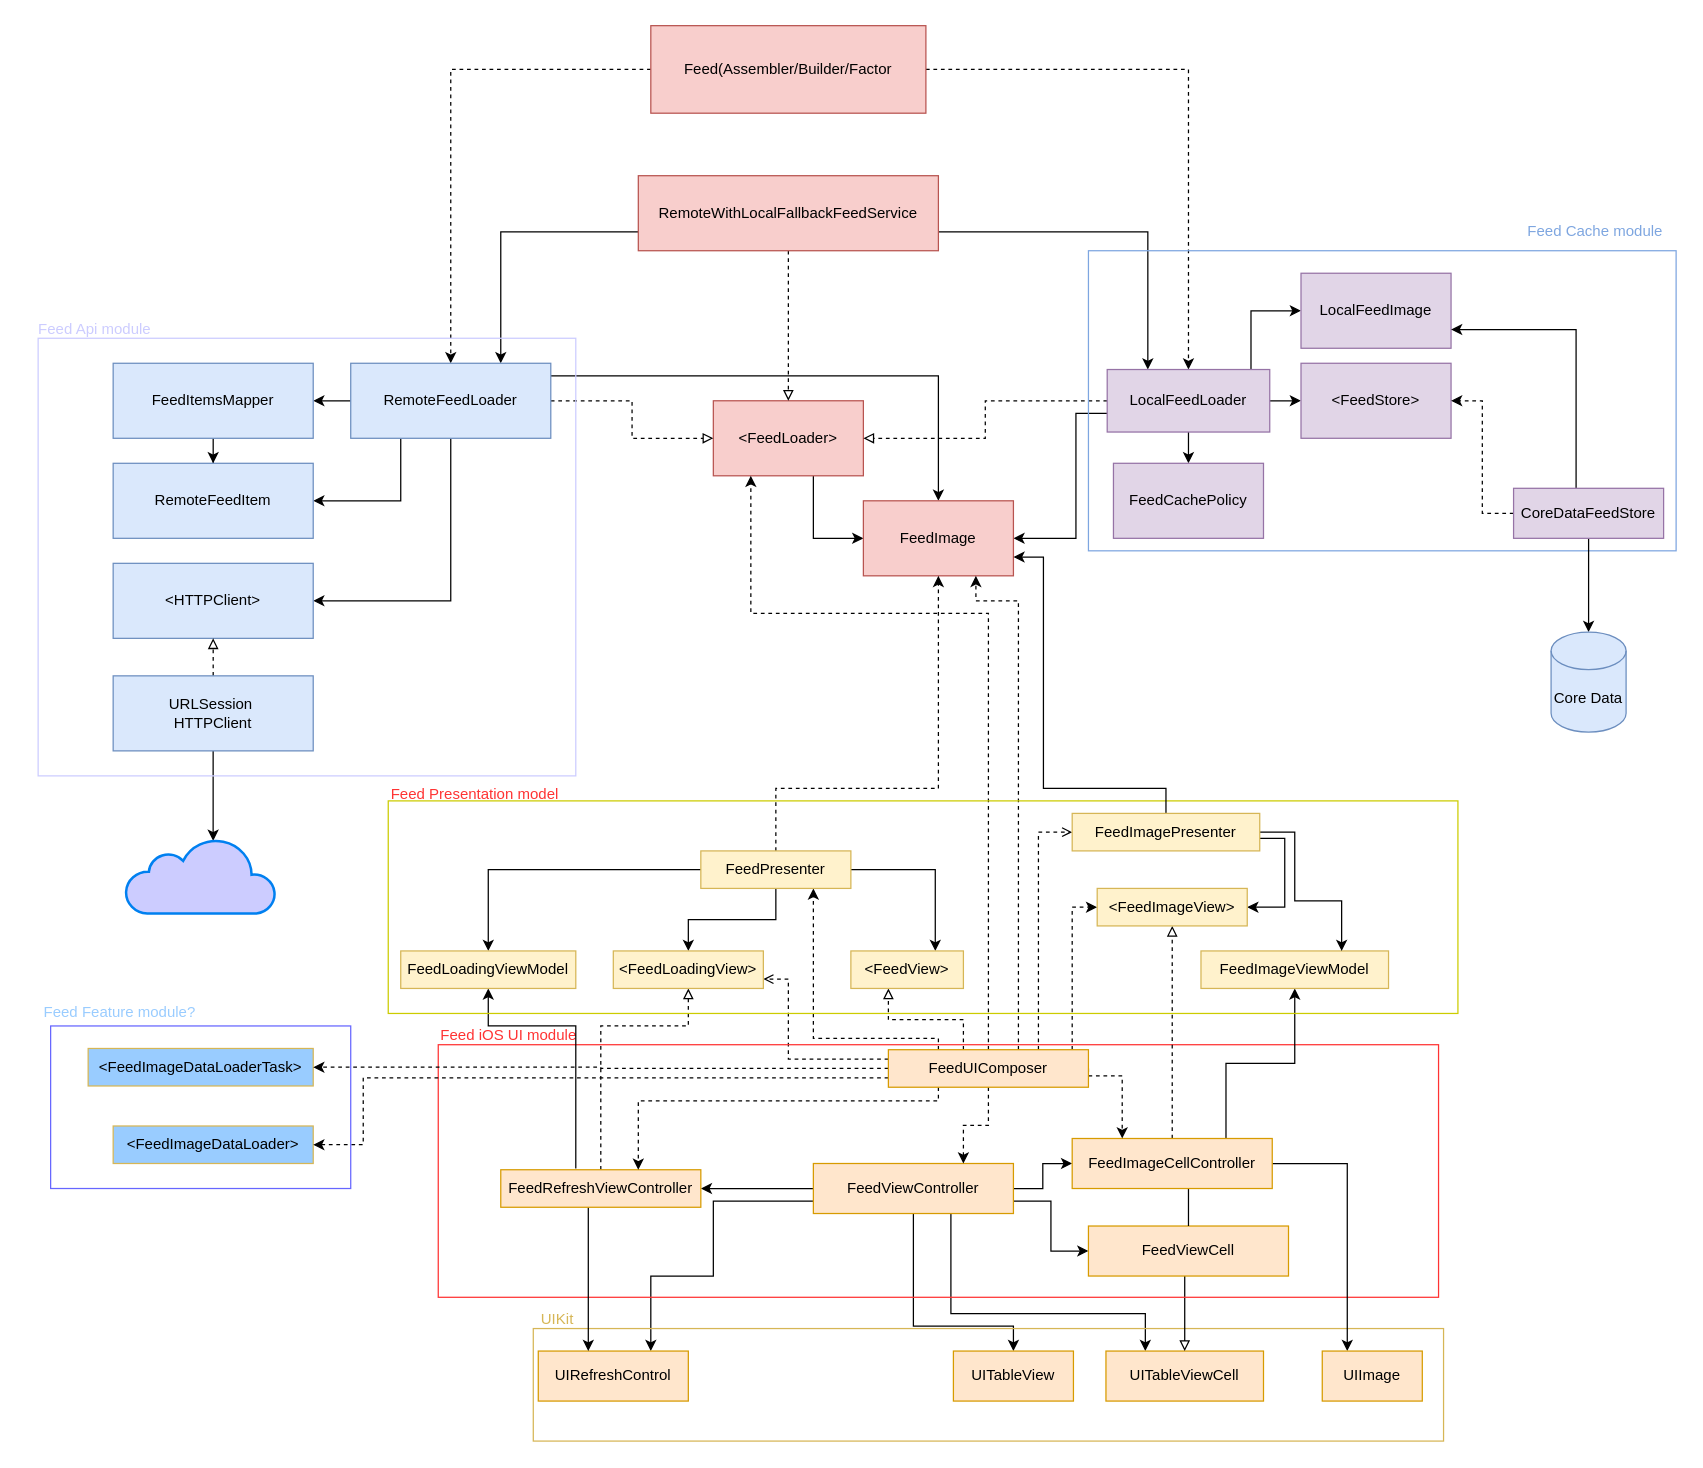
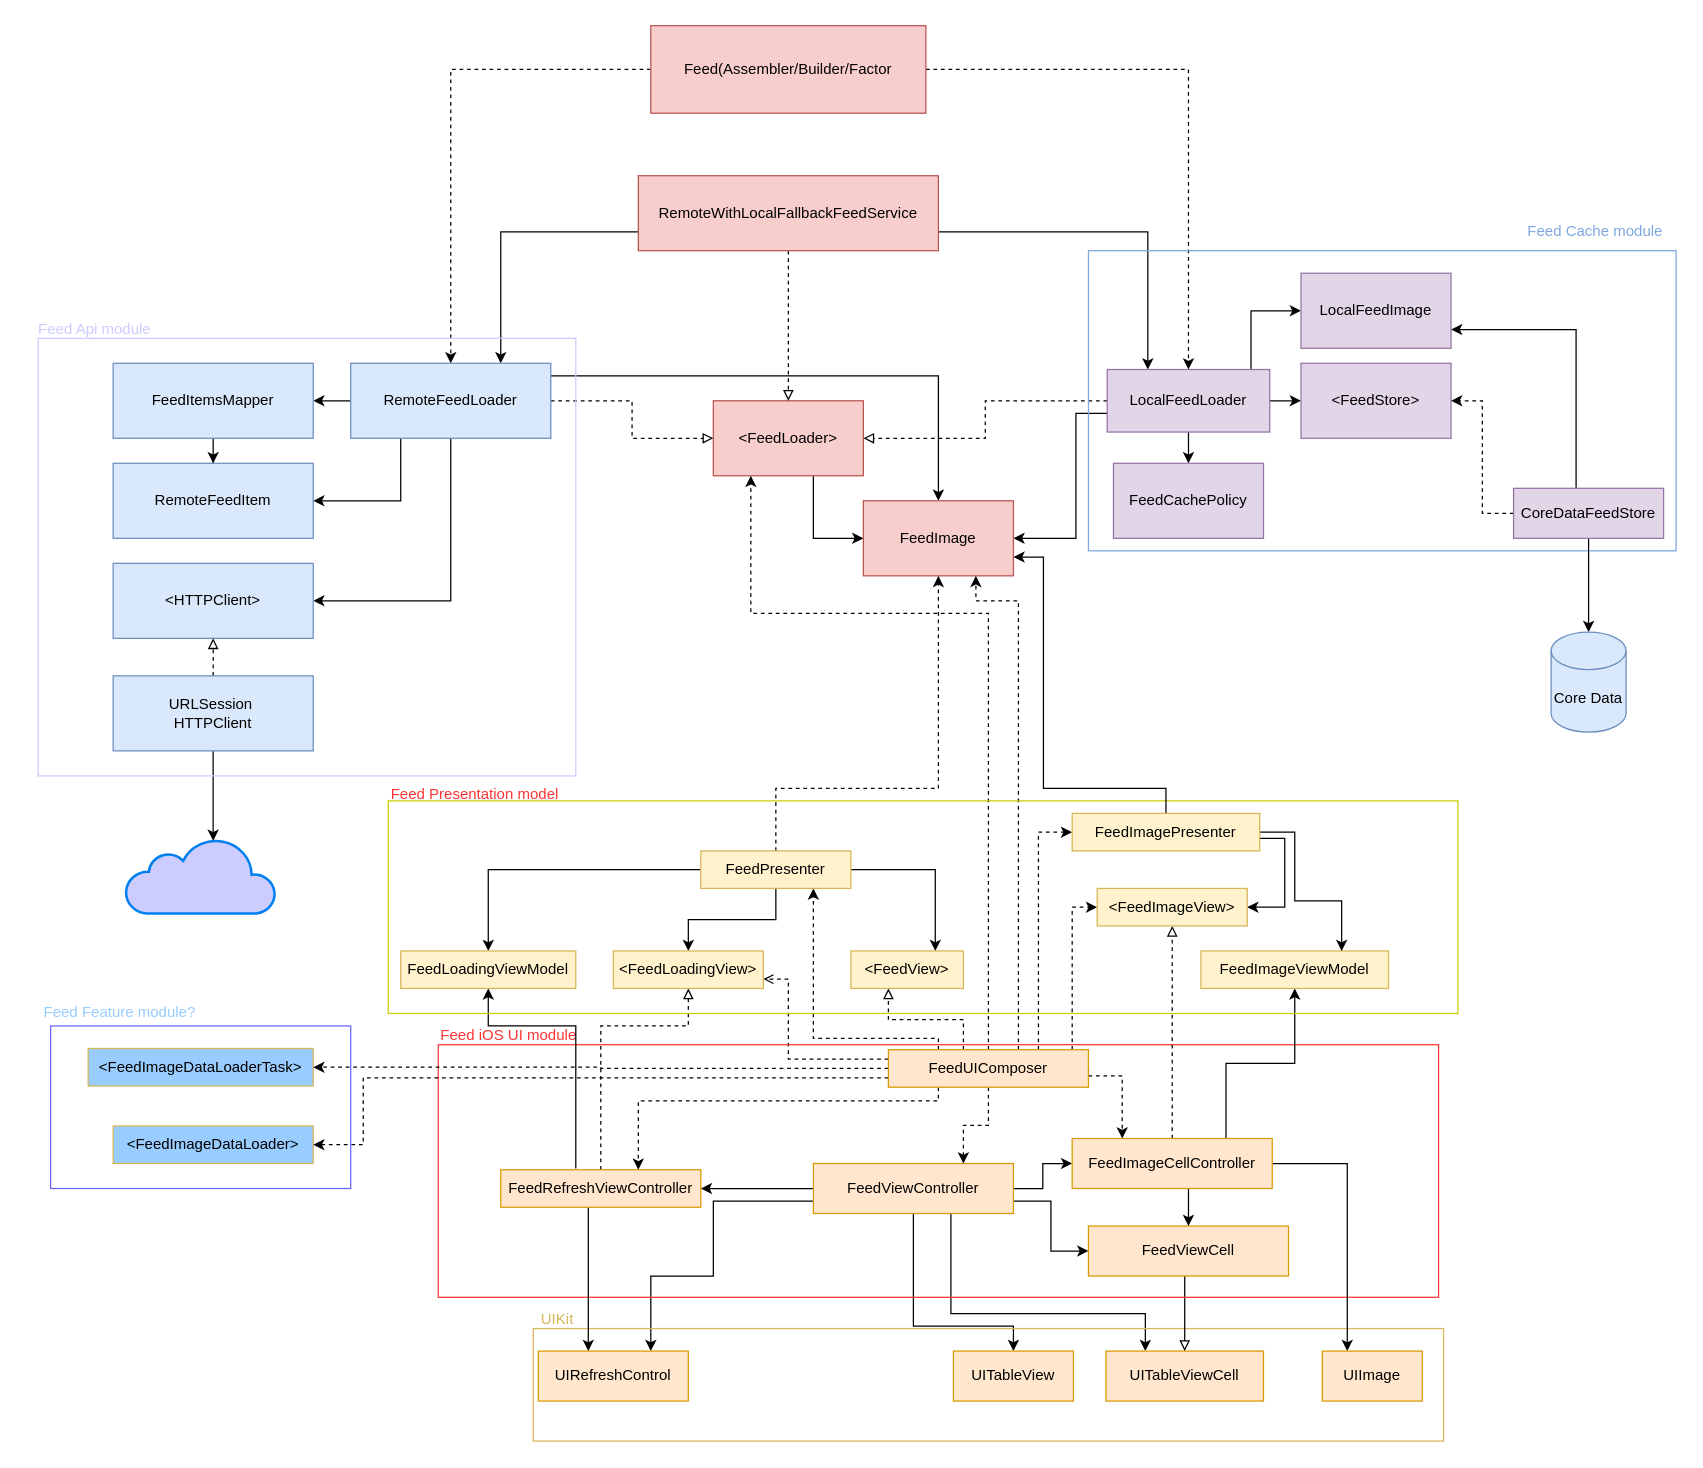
(1064, 832) -> (1062, 832)
(1188, 1219) -> (1188, 1216)
